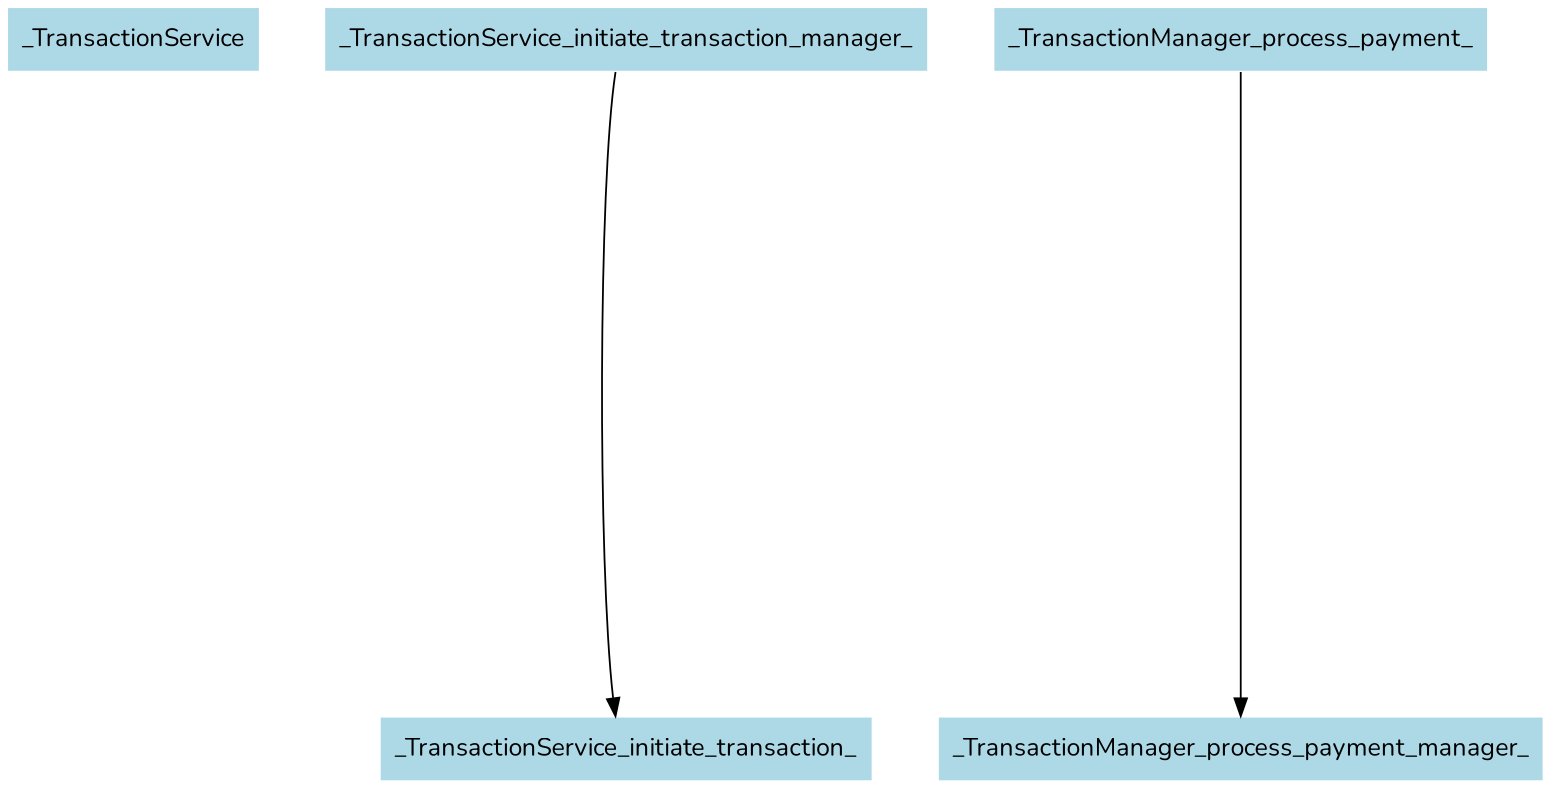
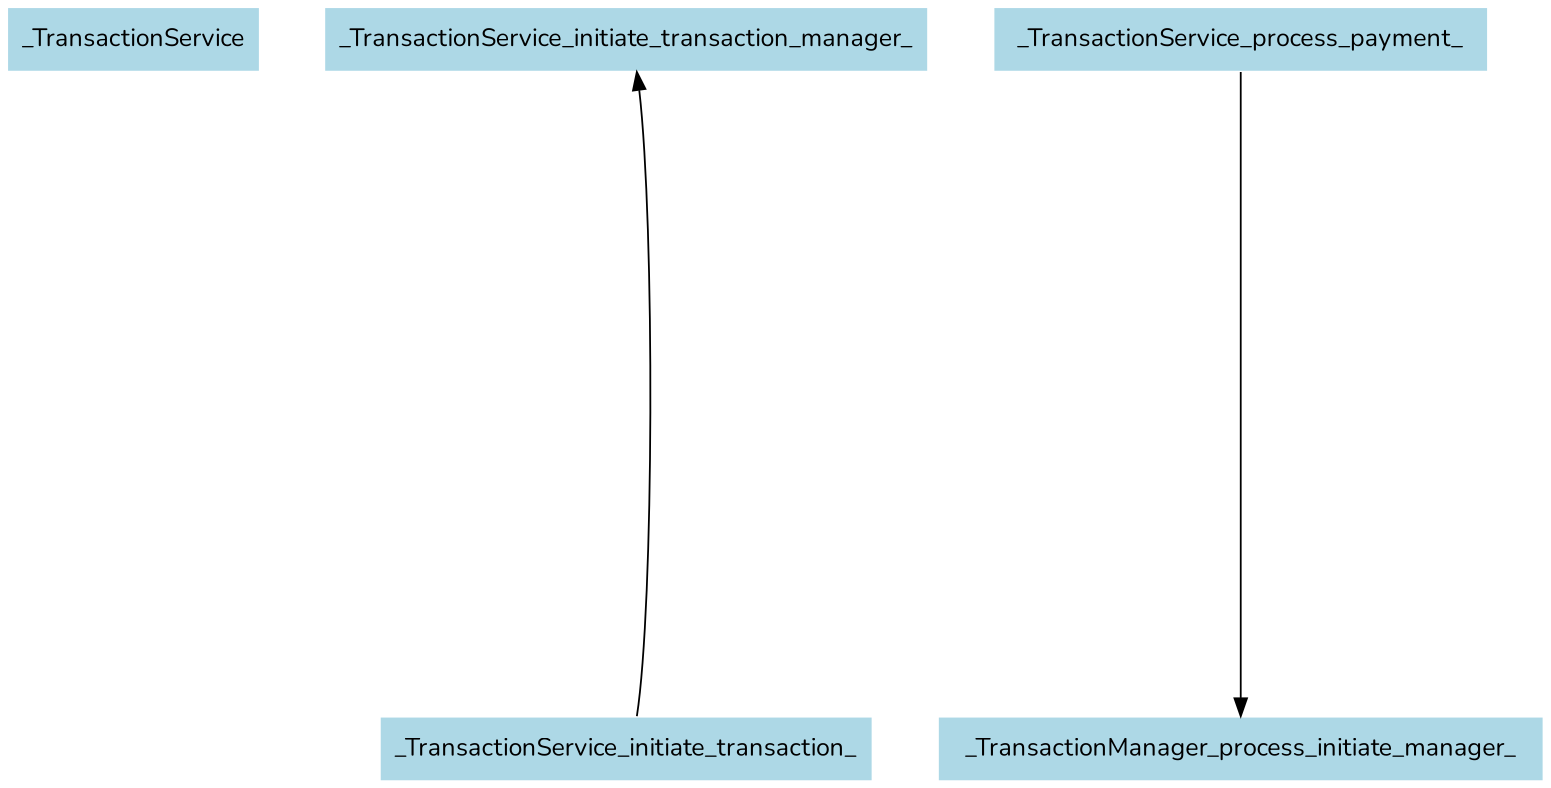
(1241, 39) -> (1241, 39)
(602, 385) -> (650, 403)
(1241, 749) -> (1241, 749)
